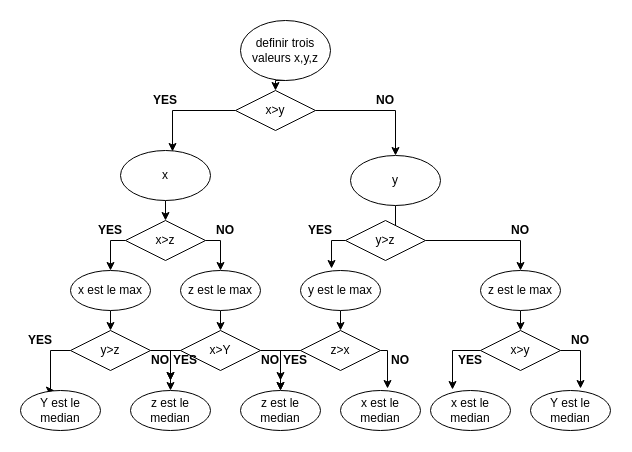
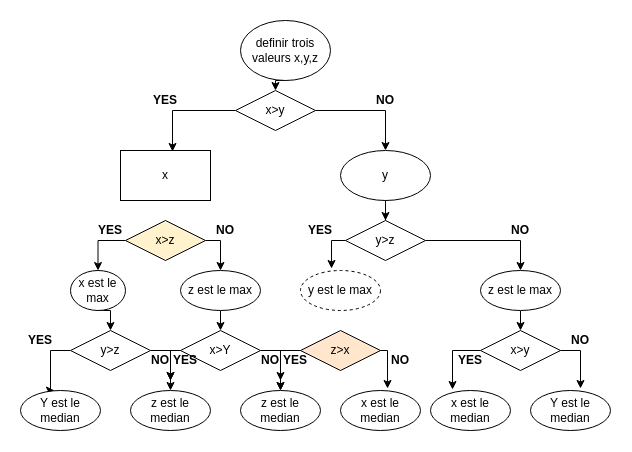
(166, 176) -> (166, 176)
(396, 181) -> (386, 176)
(166, 207) -> none
(166, 241) -> (166, 241)
(111, 291) -> (98, 291)
(341, 291) -> (341, 291)
(341, 317) -> none
(341, 351) -> (341, 351)
